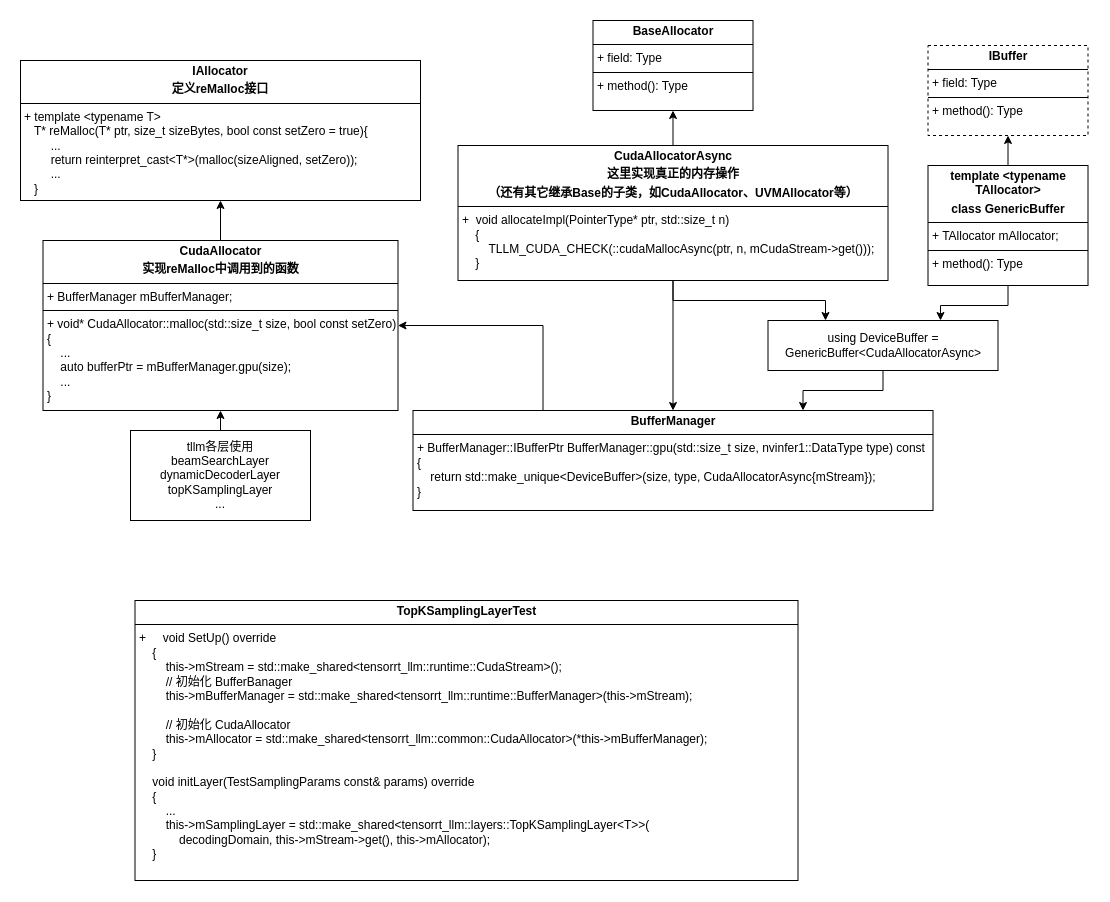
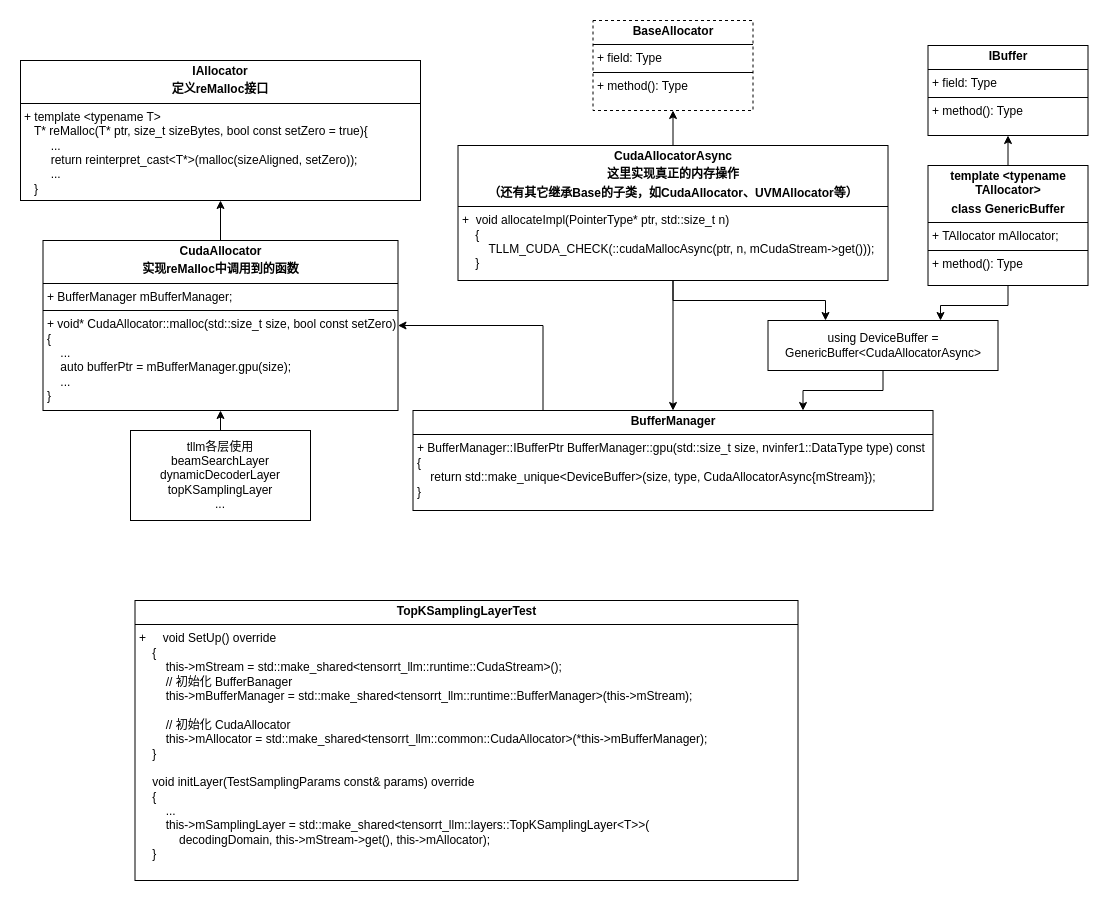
(673, 66) -> (673, 66)
(1008, 91) -> (1008, 91)
